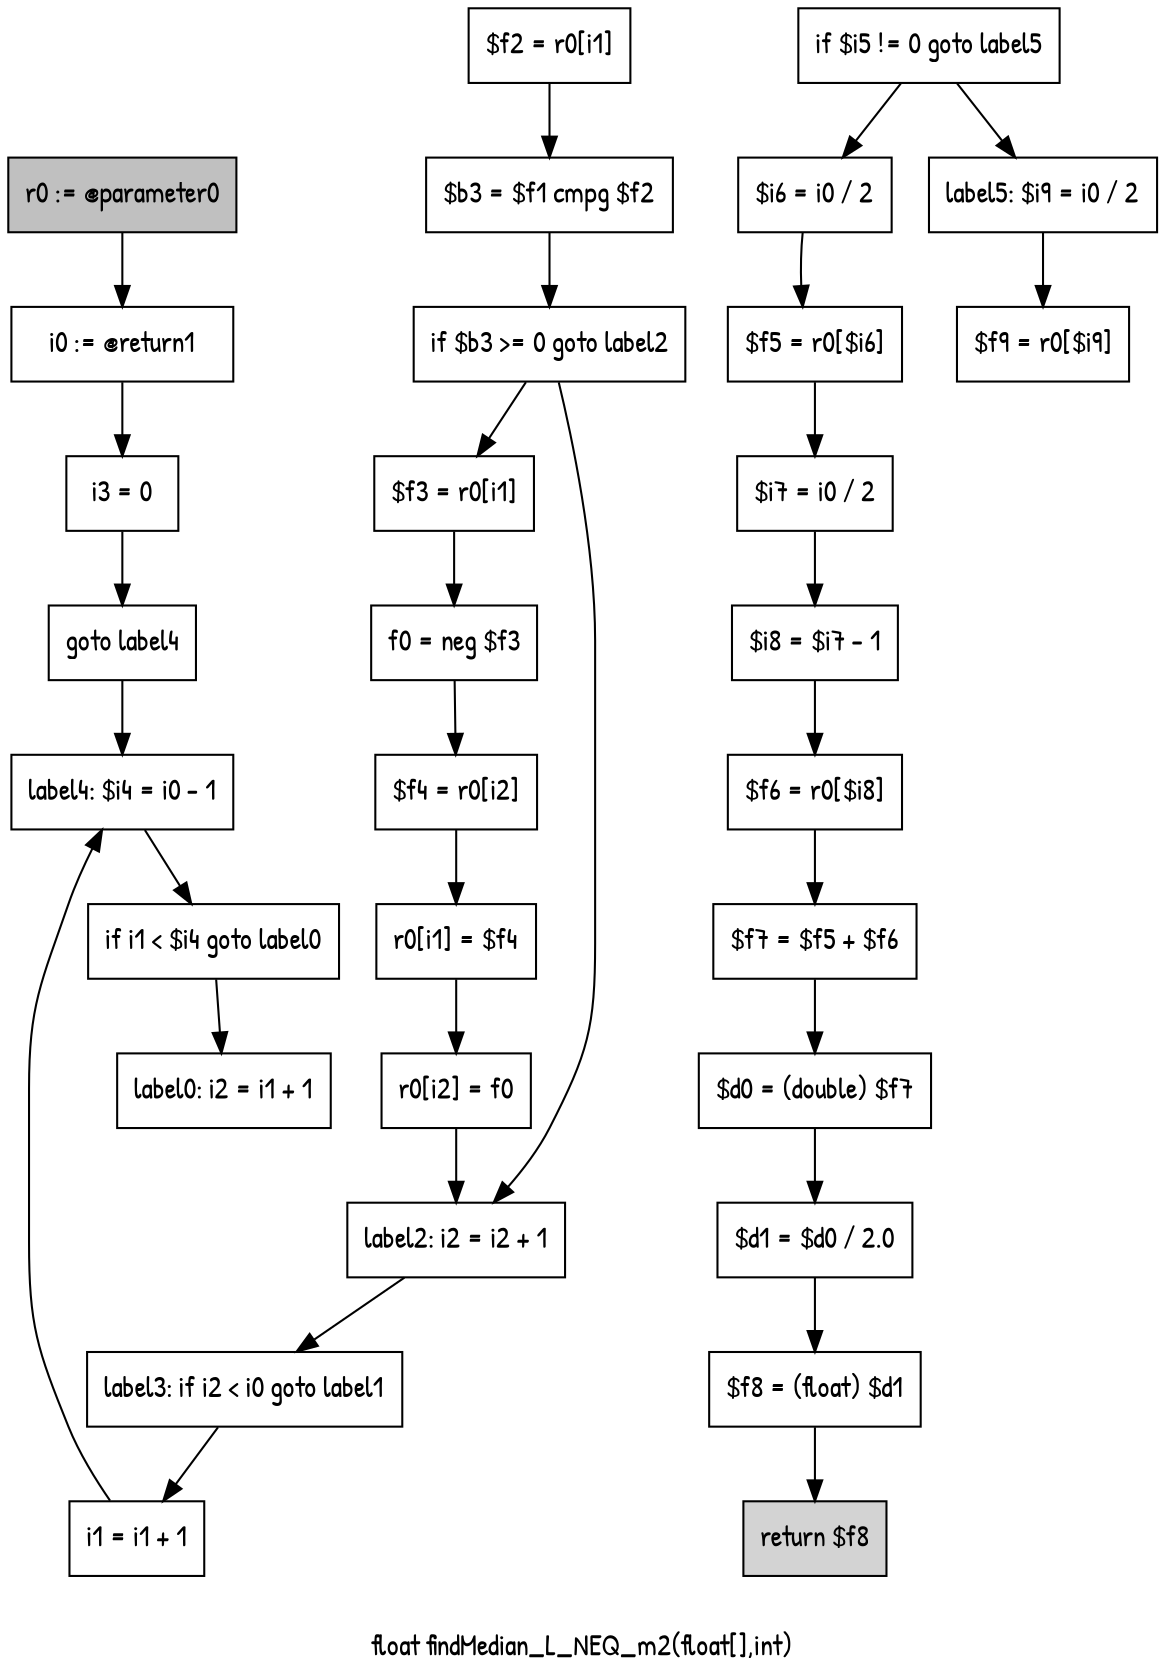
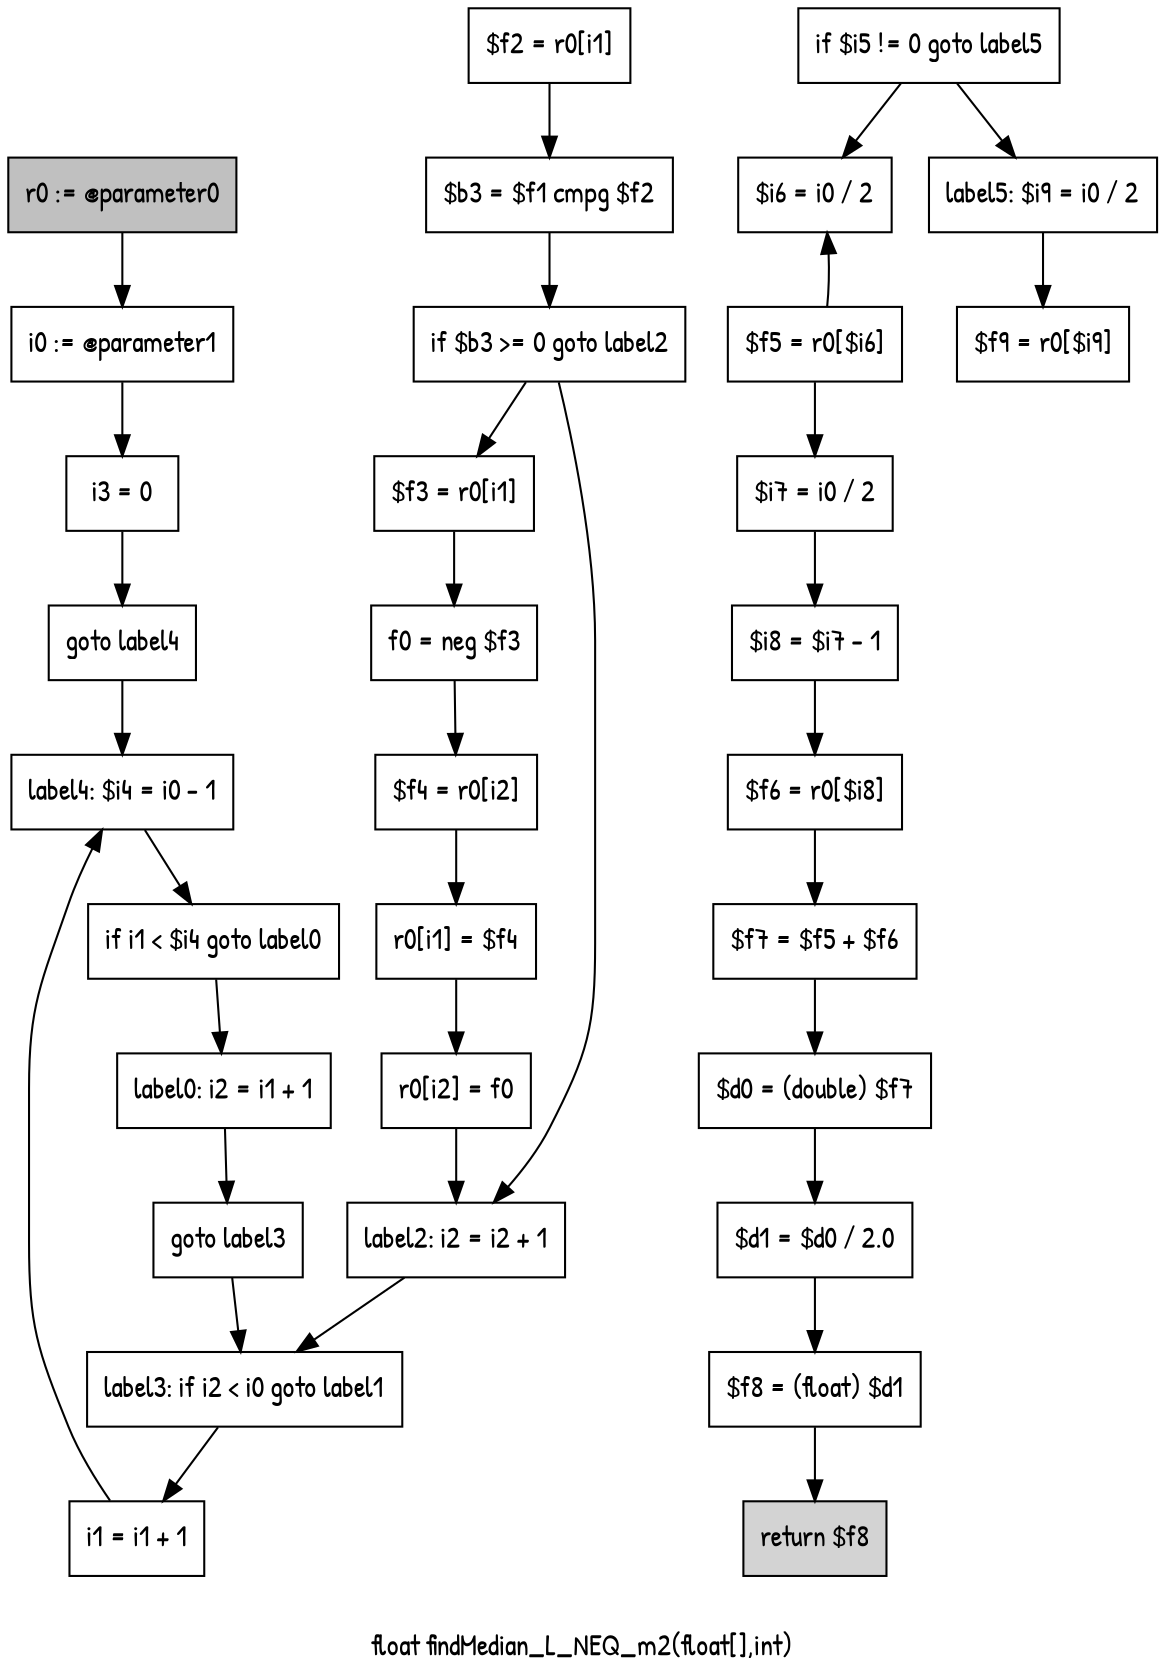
(801, 259) -> (829, 280)
(122, 344) -> (122, 344)
none -> (228, 1240)
